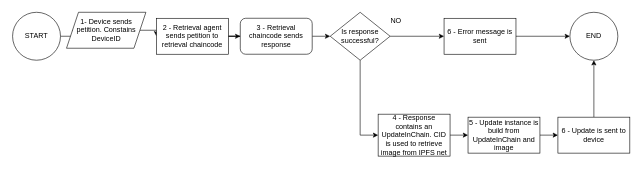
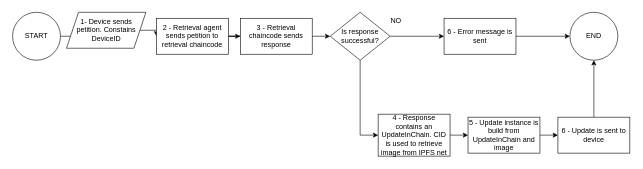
(276, 36) -> (276, 36)
